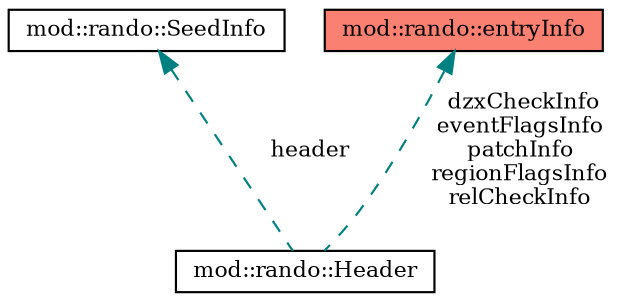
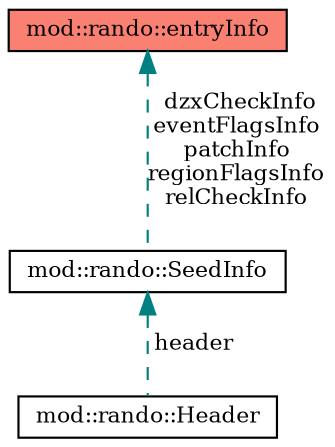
(390, 165) -> (148, 162)
